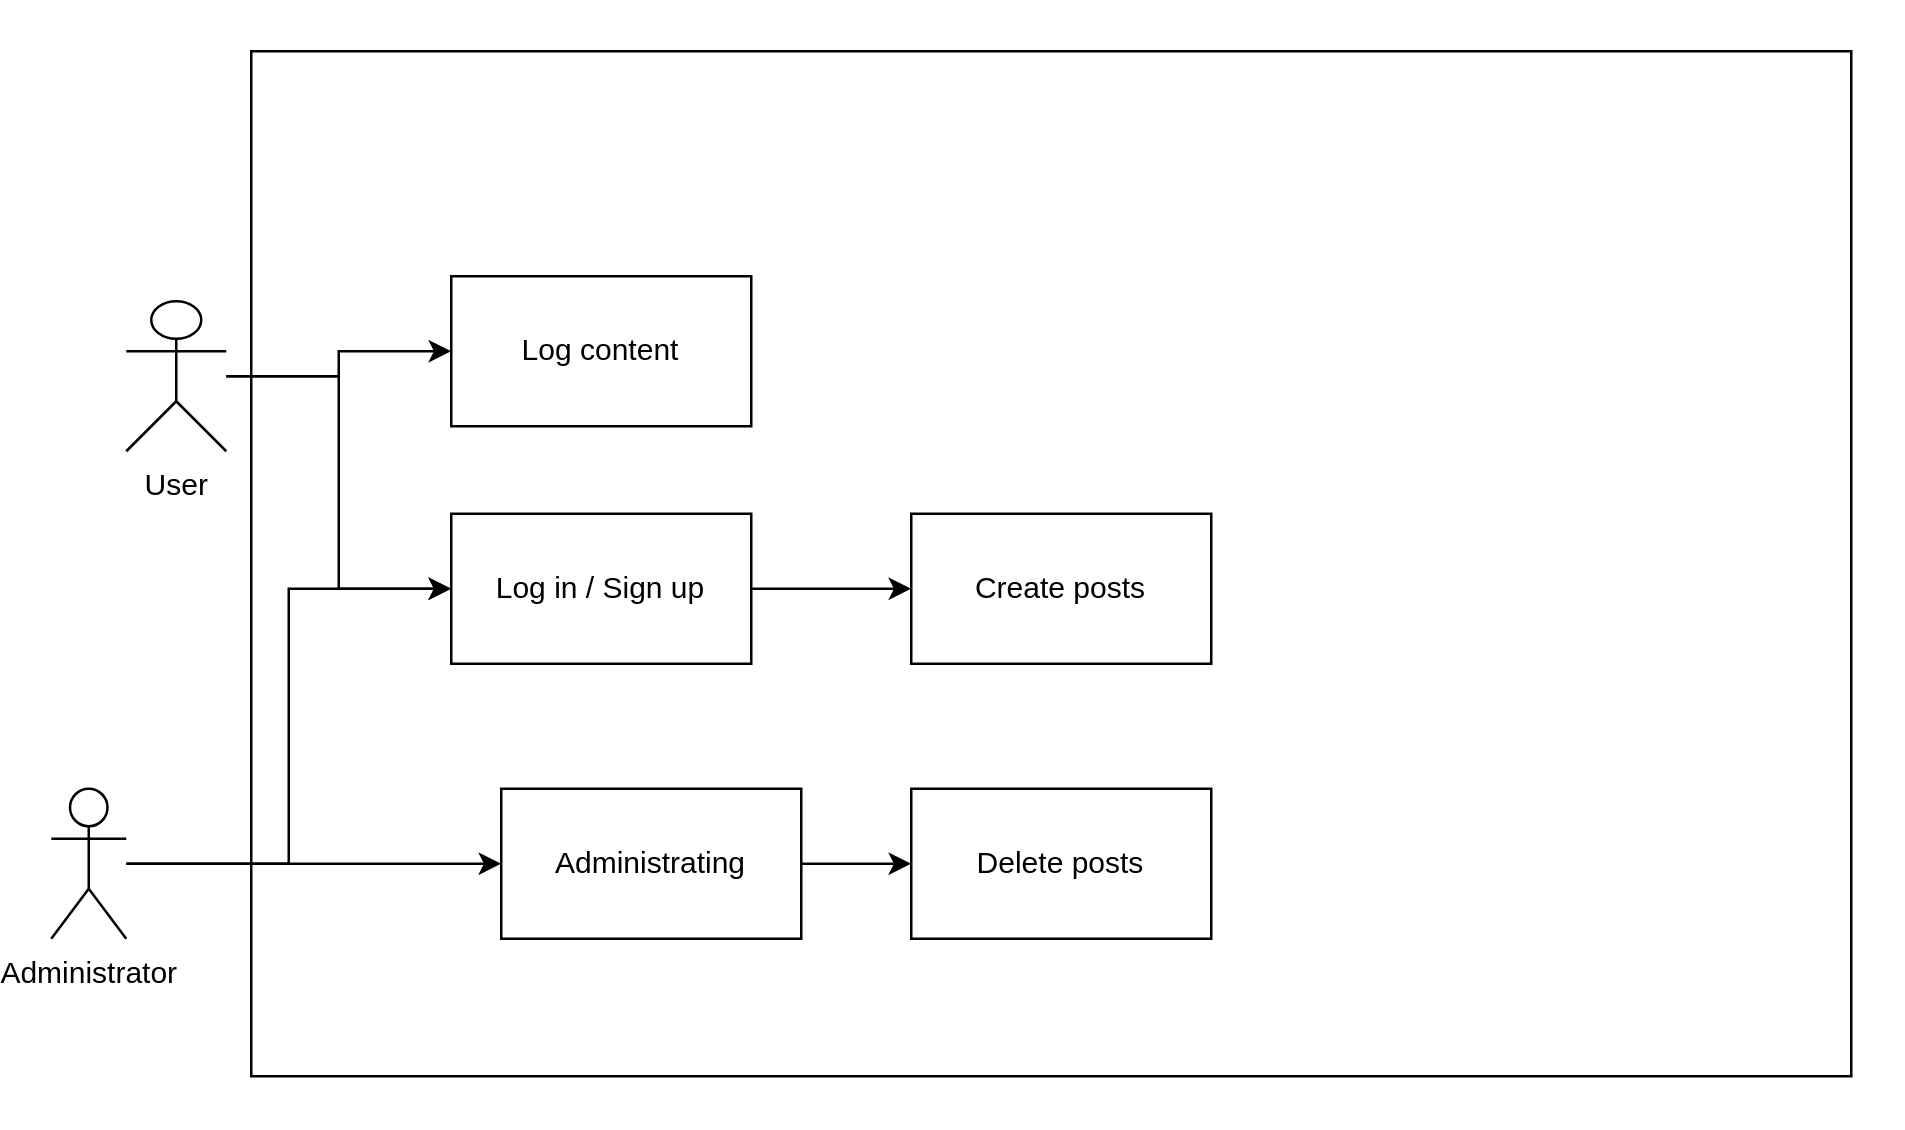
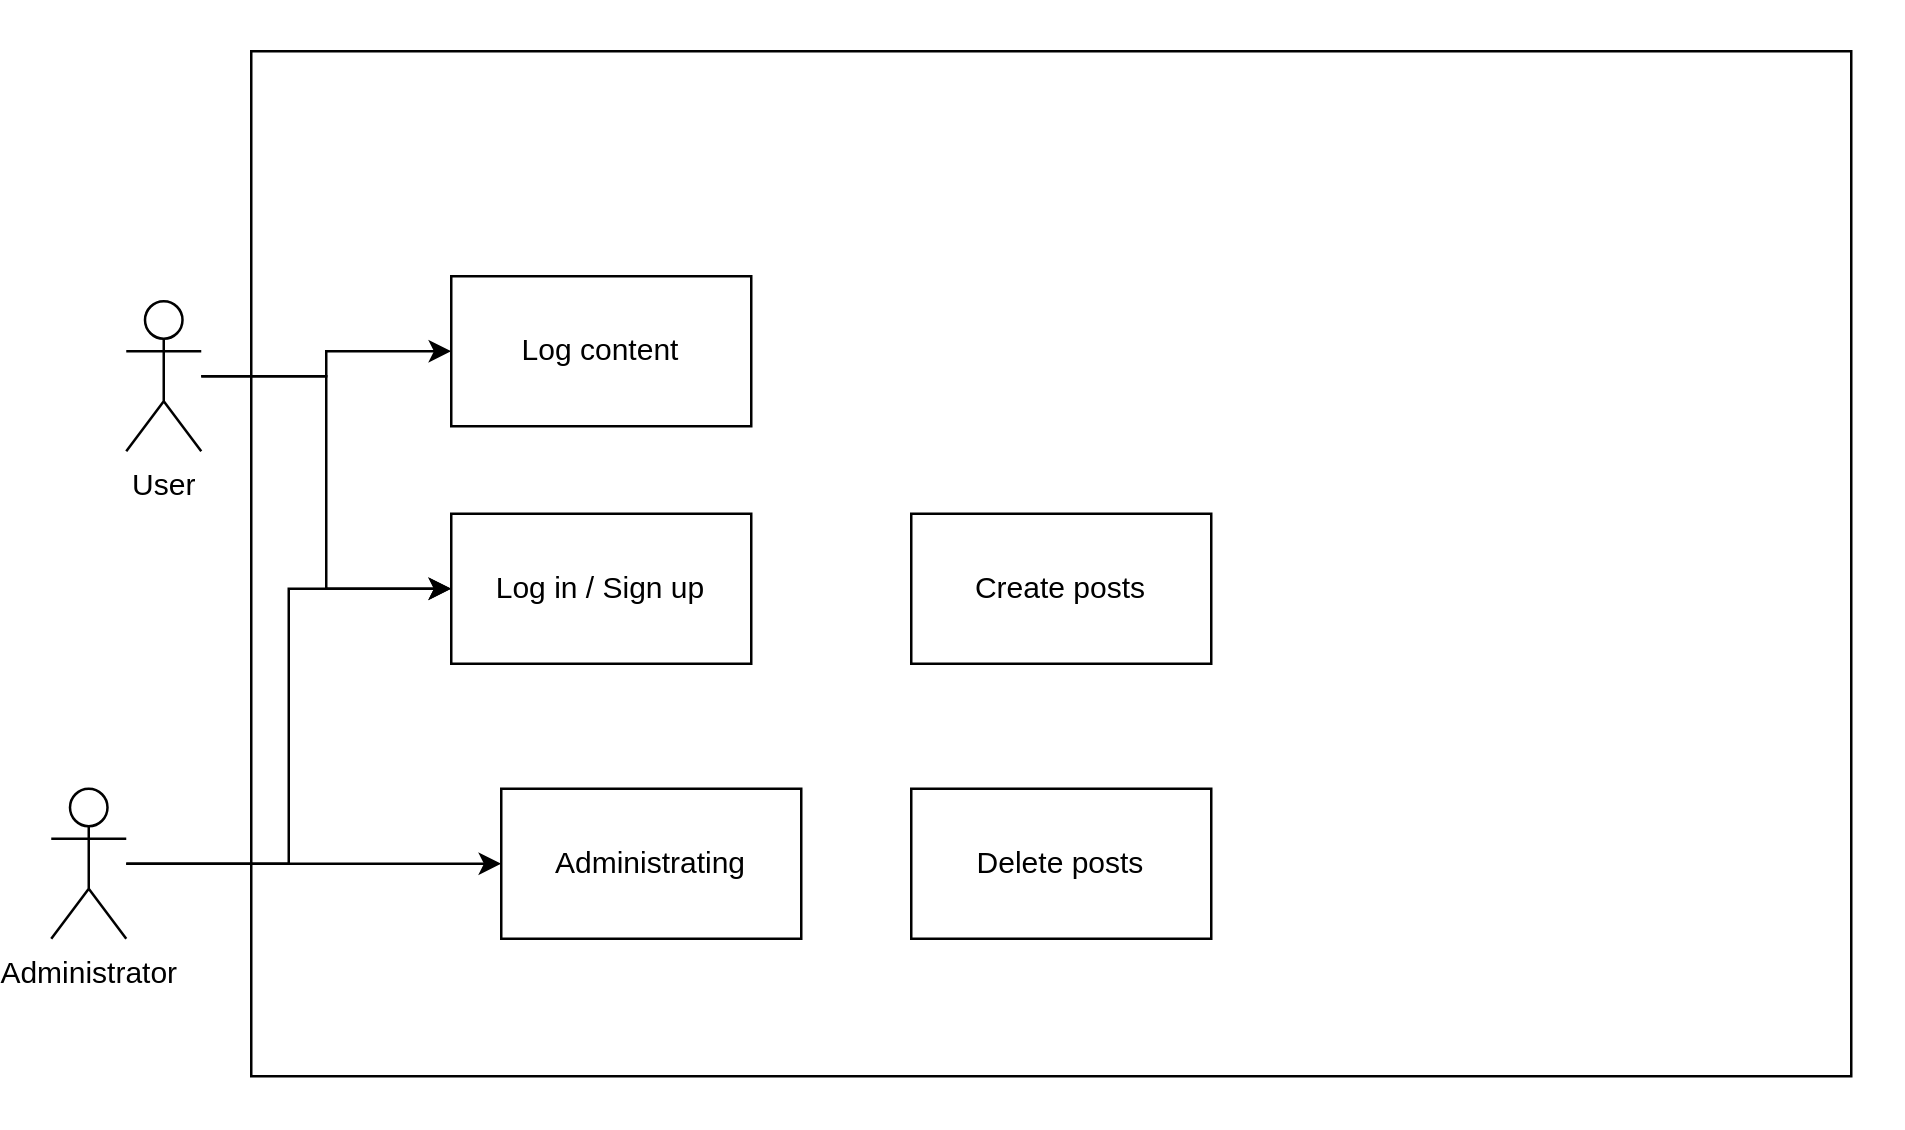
(176, 376) -> (164, 376)
(823, 589) -> none
(848, 864) -> none
